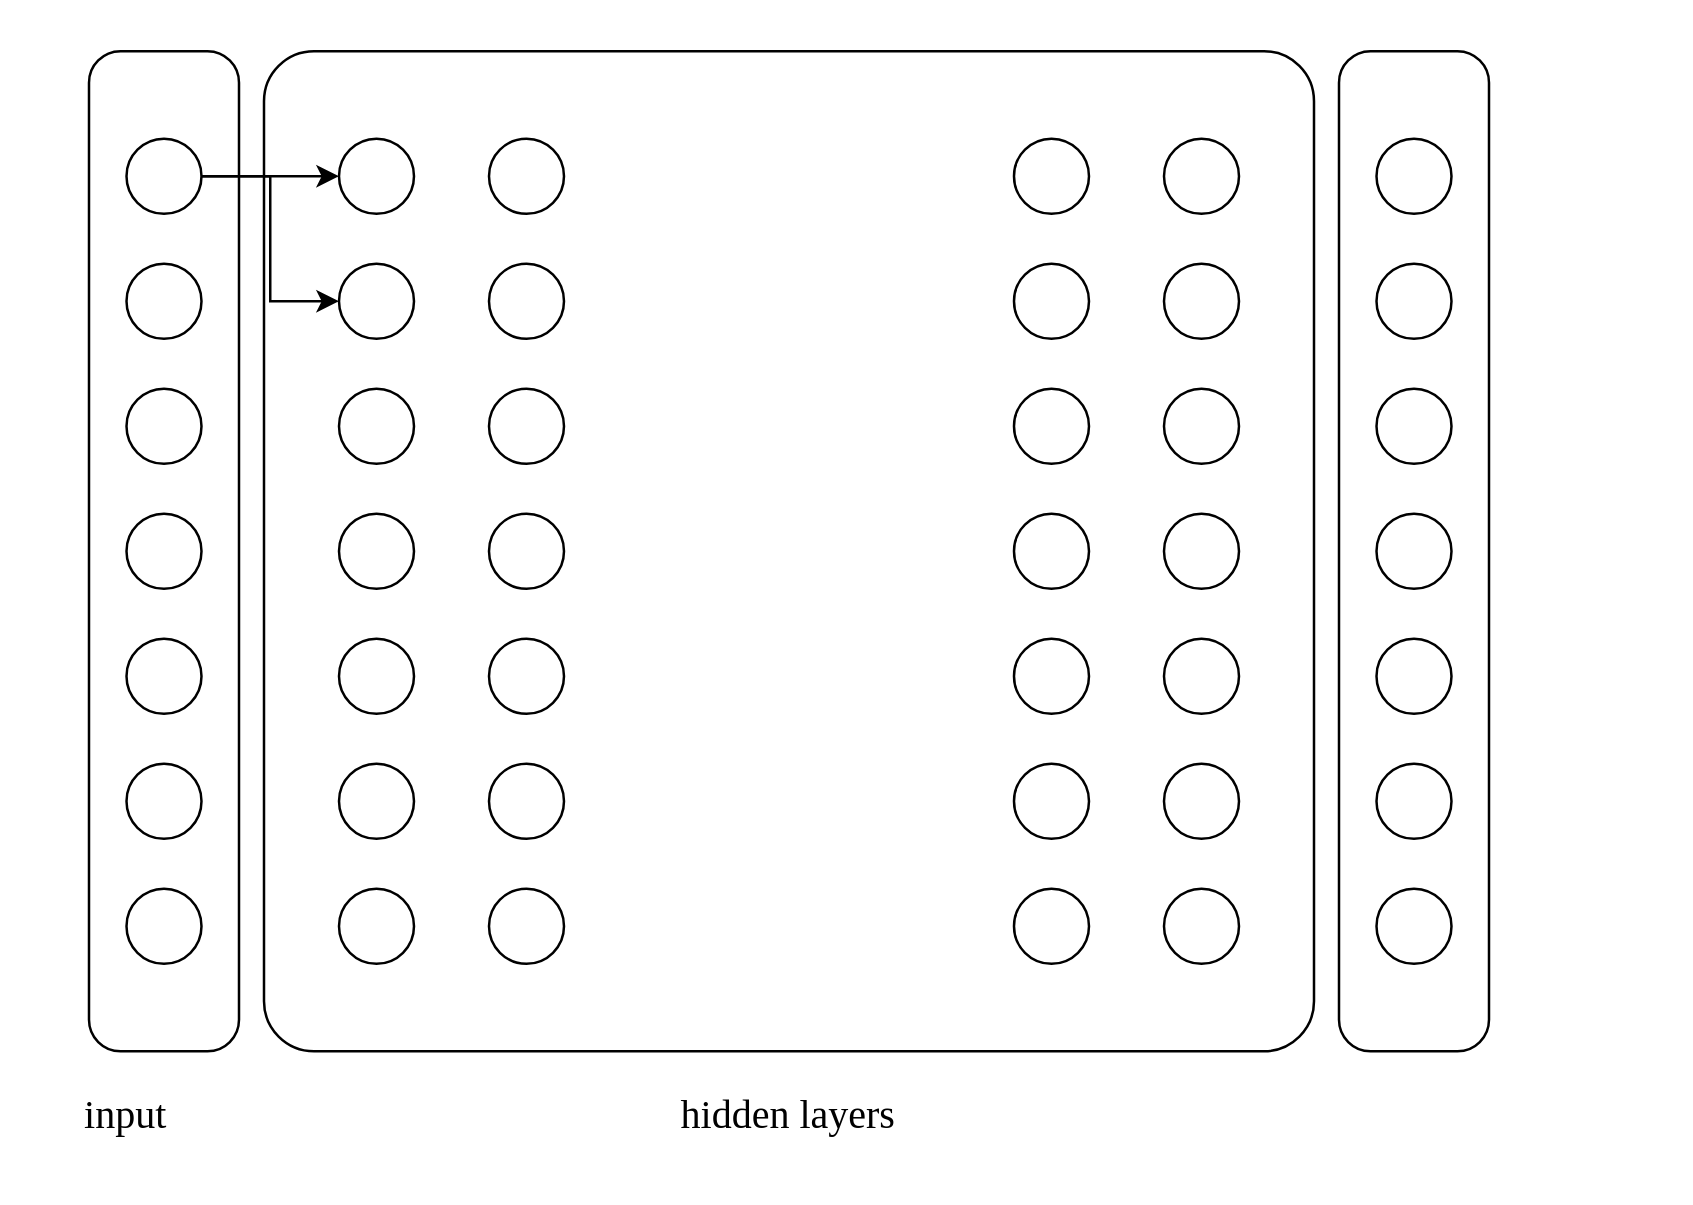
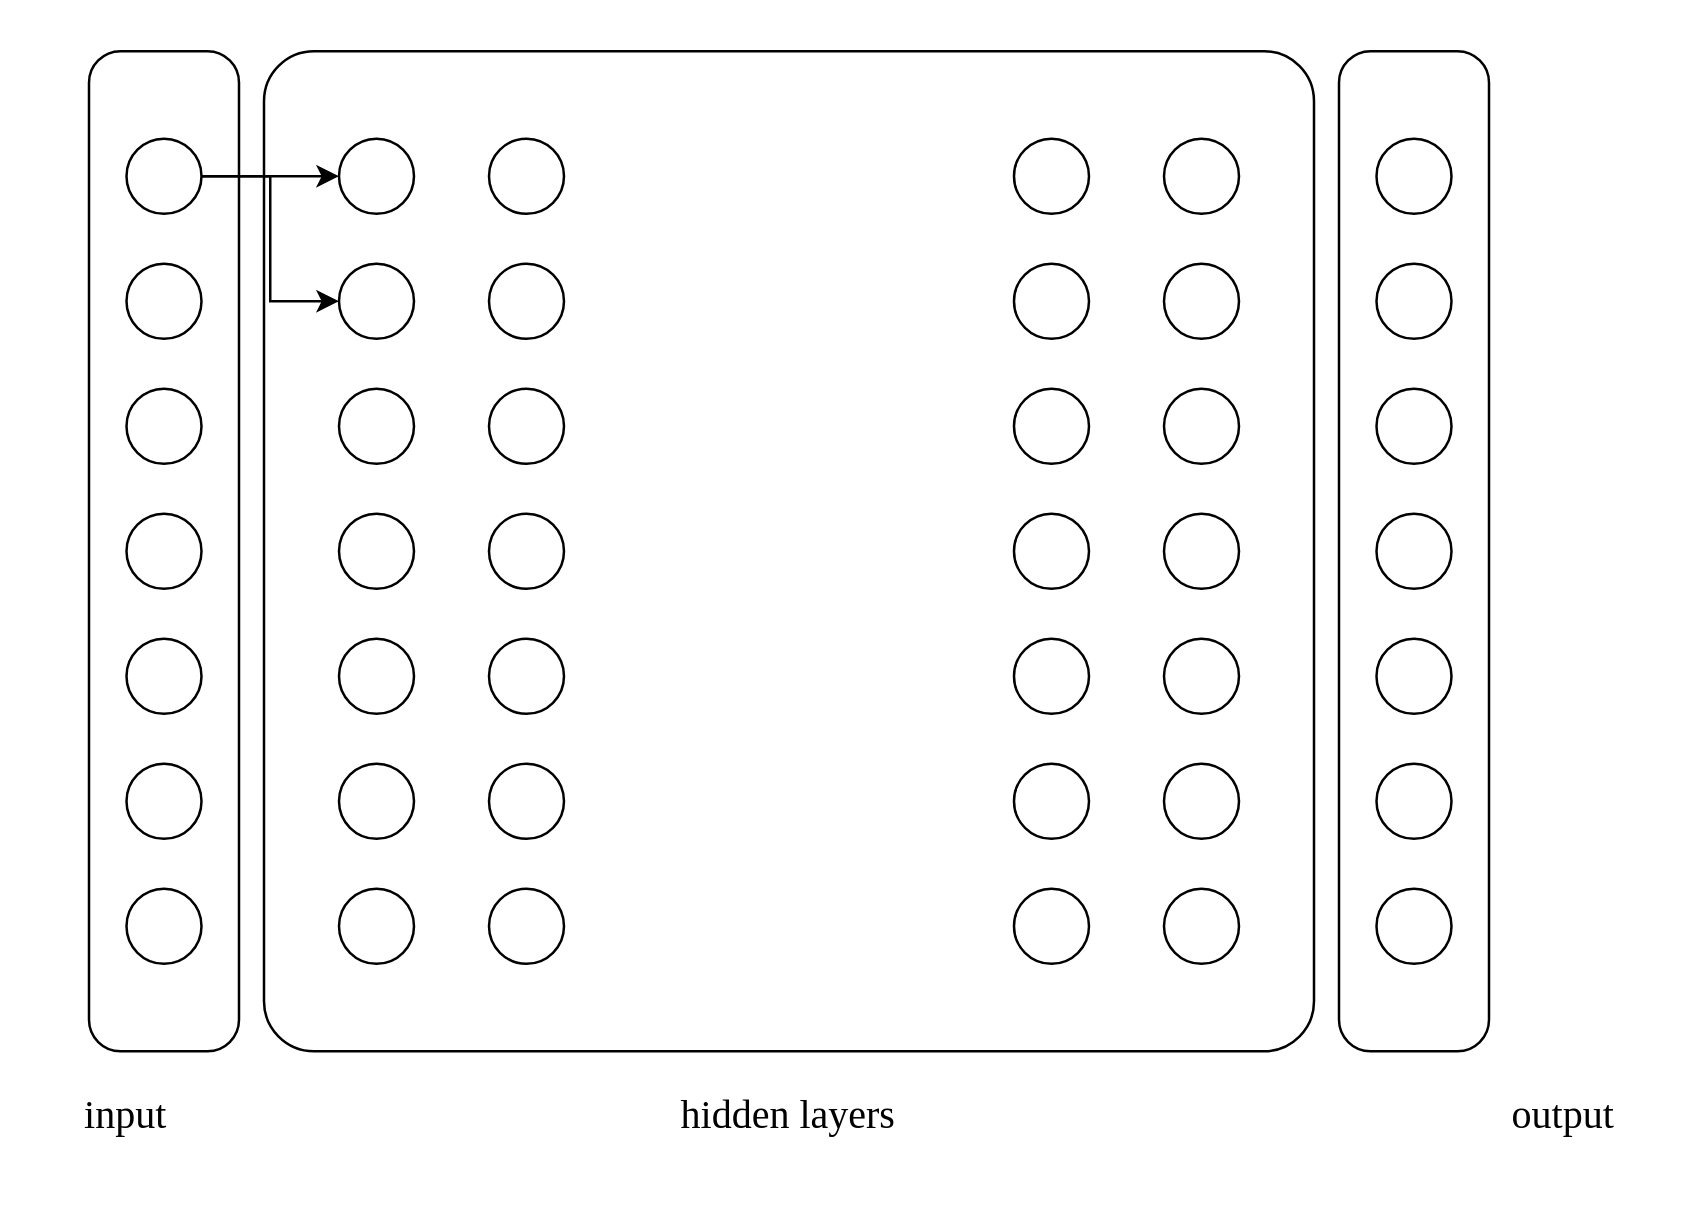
none -> (1564, 1114)
